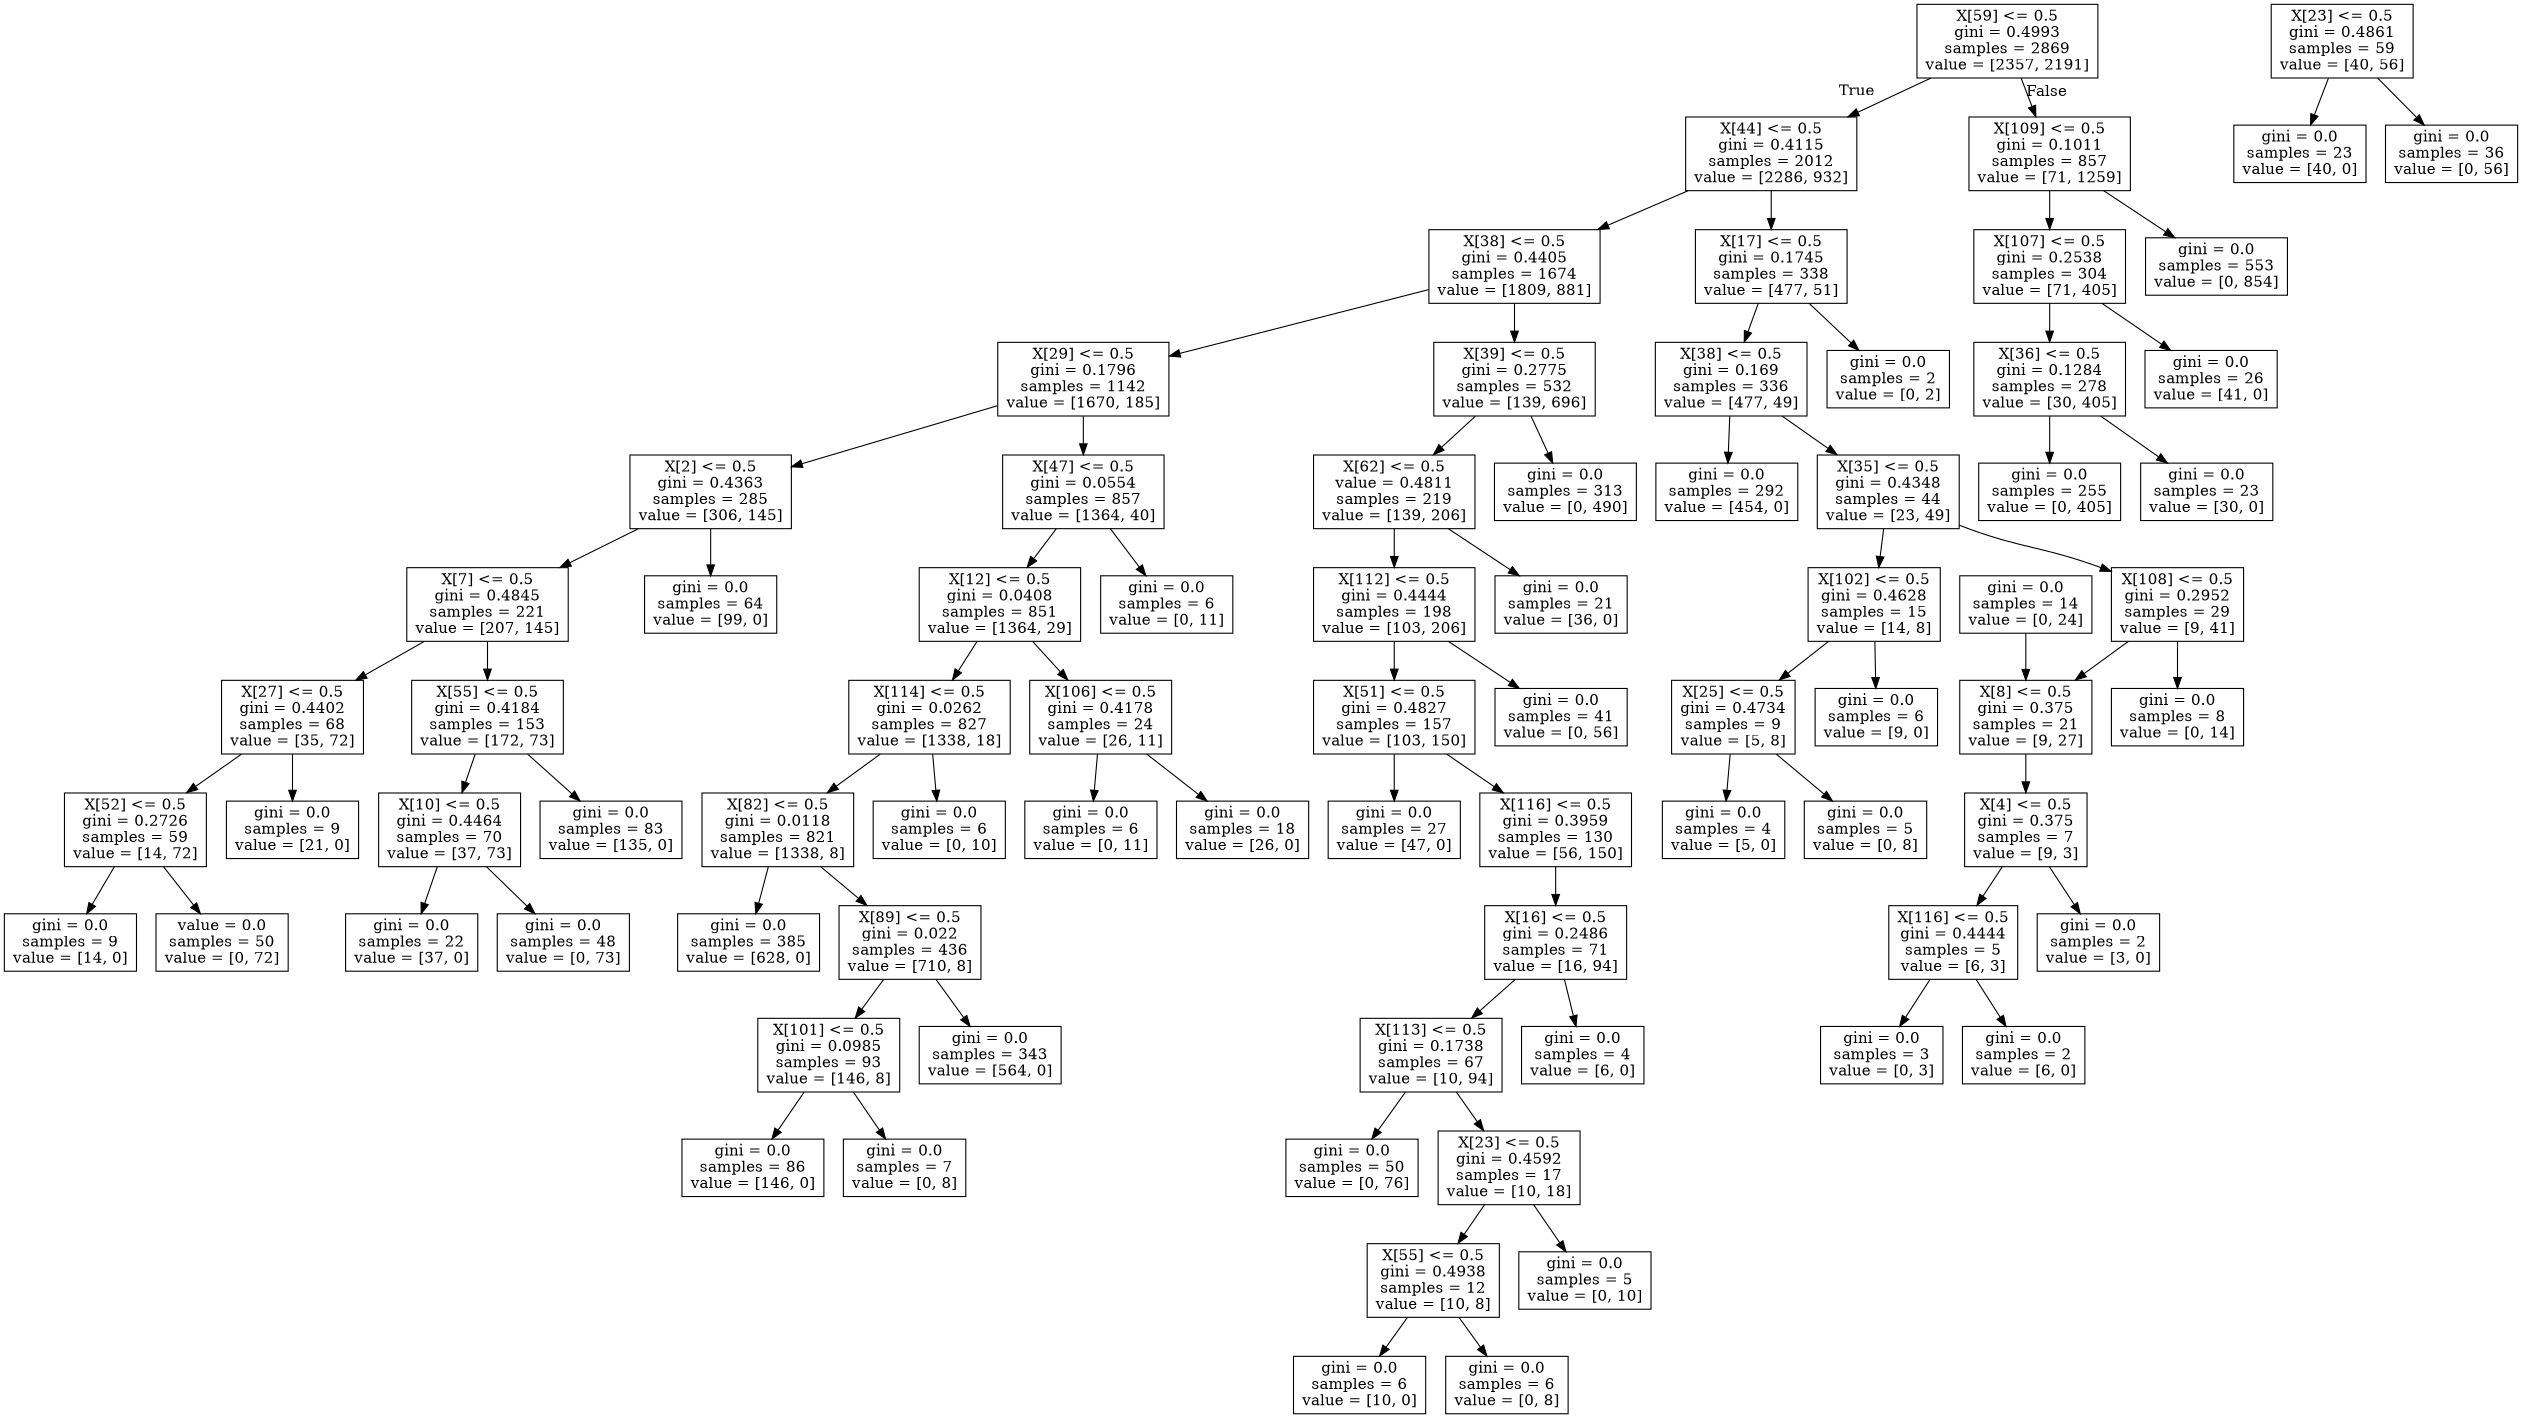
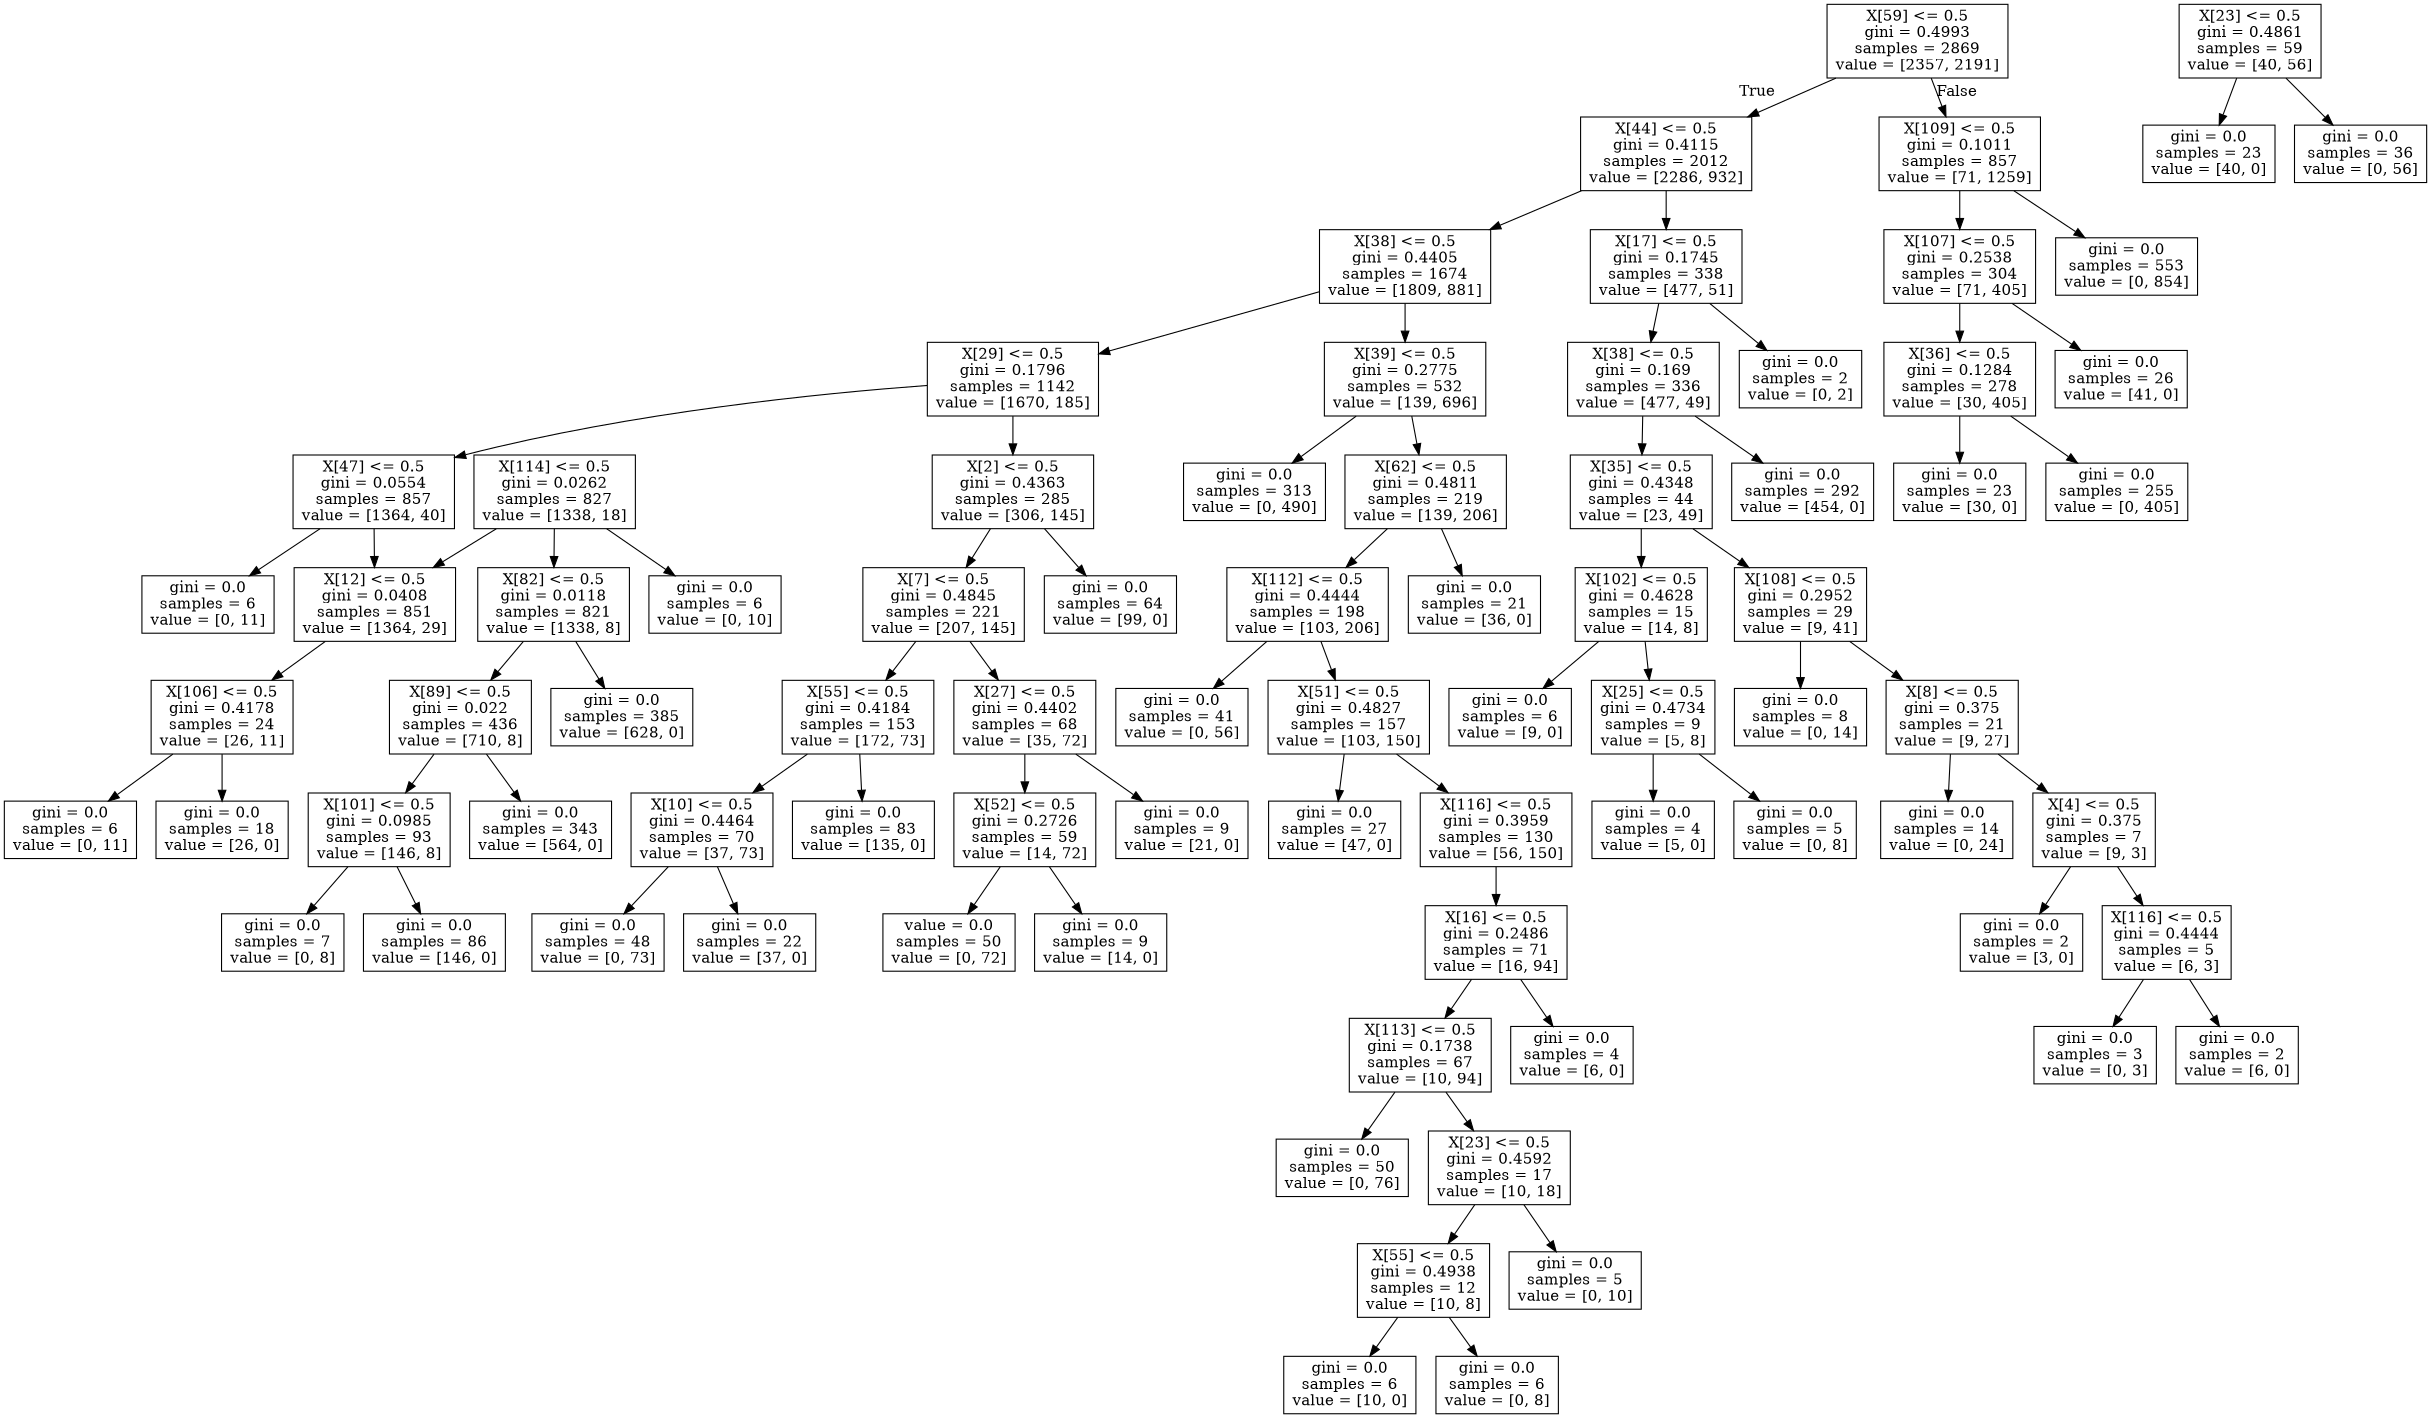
(1394, 492) -> (1426, 492)
(2026, 651) -> (1950, 772)
(968, 656) -> (470, 545)
